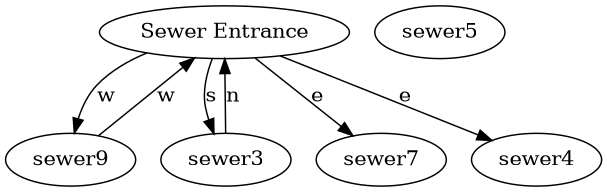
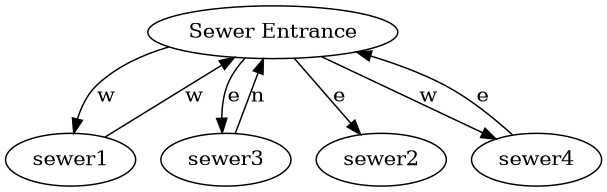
(440, 32) -> none
none -> (447, 86)
(211, 96) -> (234, 96)
(405, 96) -> (429, 96)
(71, 160) -> (71, 160)
(381, 160) -> (381, 160)
